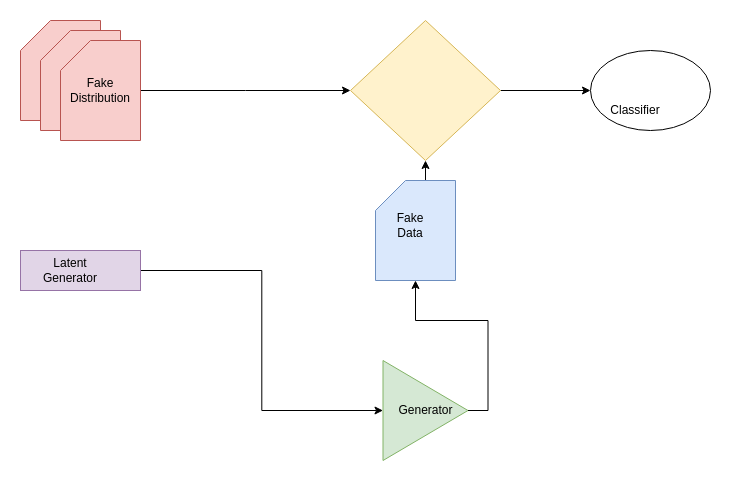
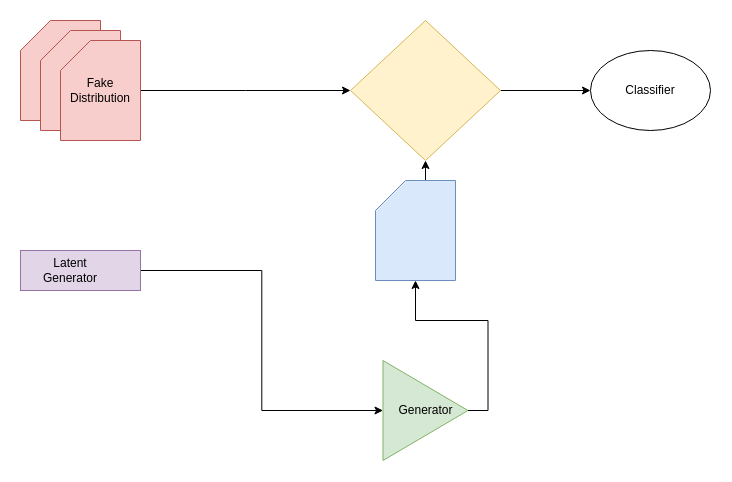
(636, 111) -> (651, 91)
(411, 226) -> none
